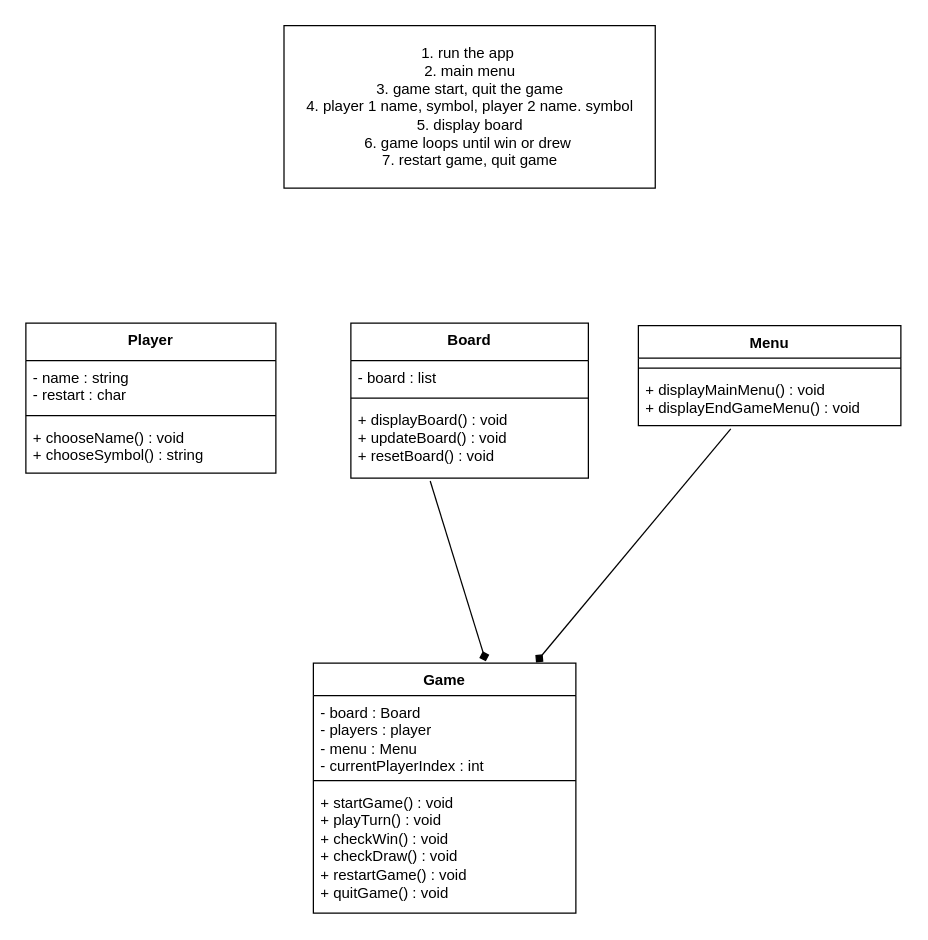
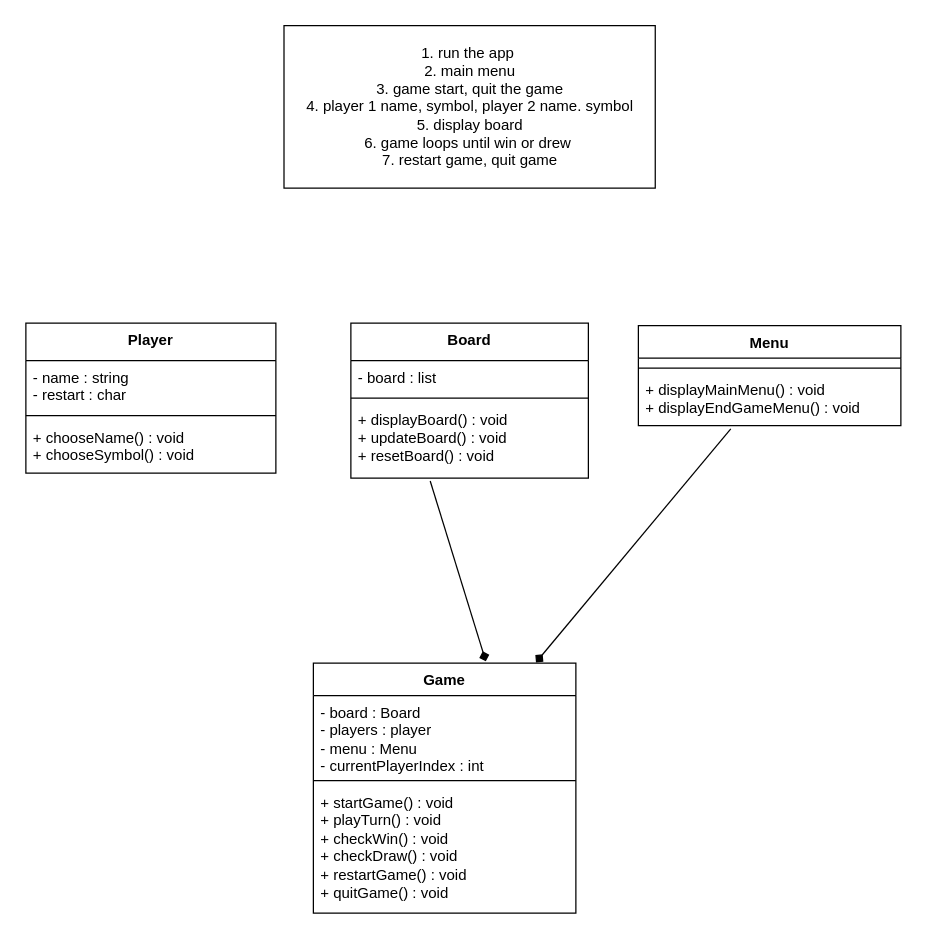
(126, 447) -> (118, 447)
